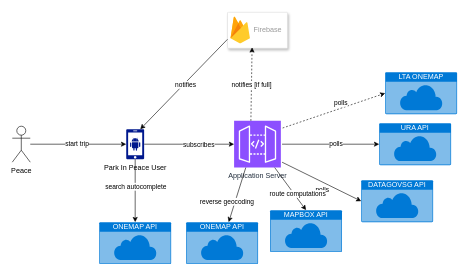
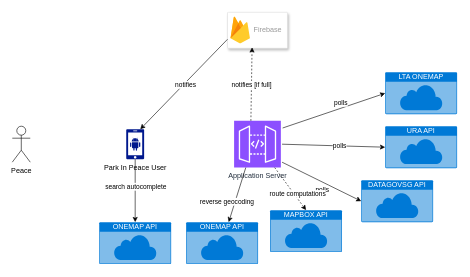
(332, 111) -> (332, 111)
(77, 144) -> none
(198, 144) -> none
(416, 144) -> (422, 147)
(283, 178) -> (283, 178)
